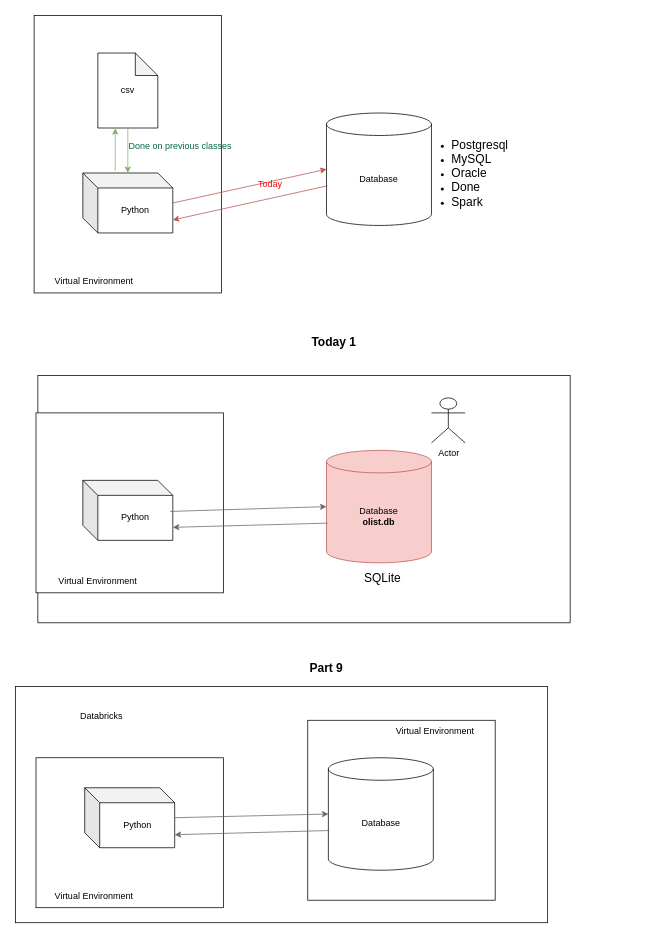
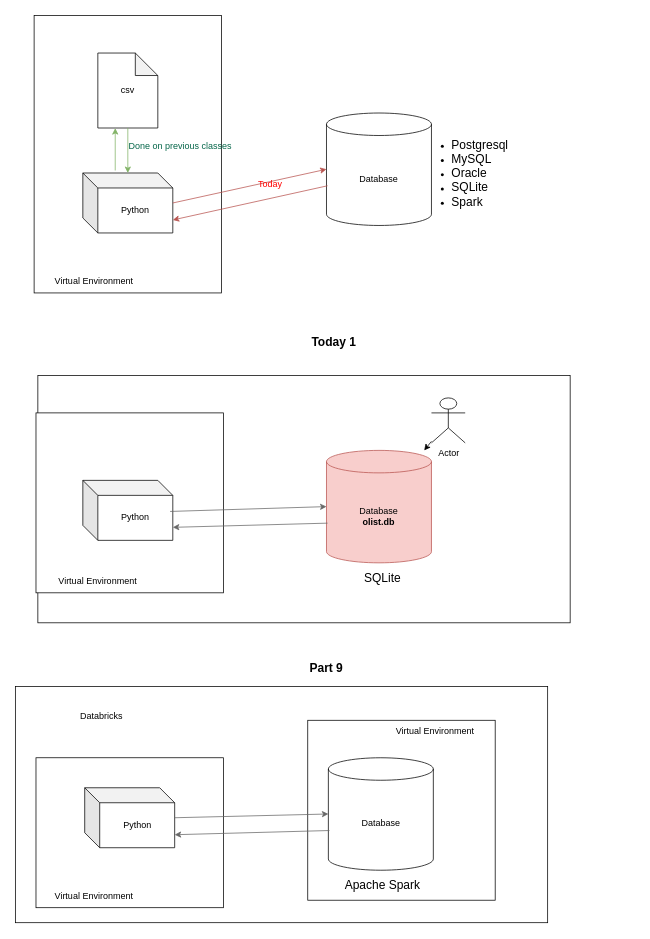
(446, 173) -> (446, 173)
none -> (429, 445)
none -> (383, 885)
